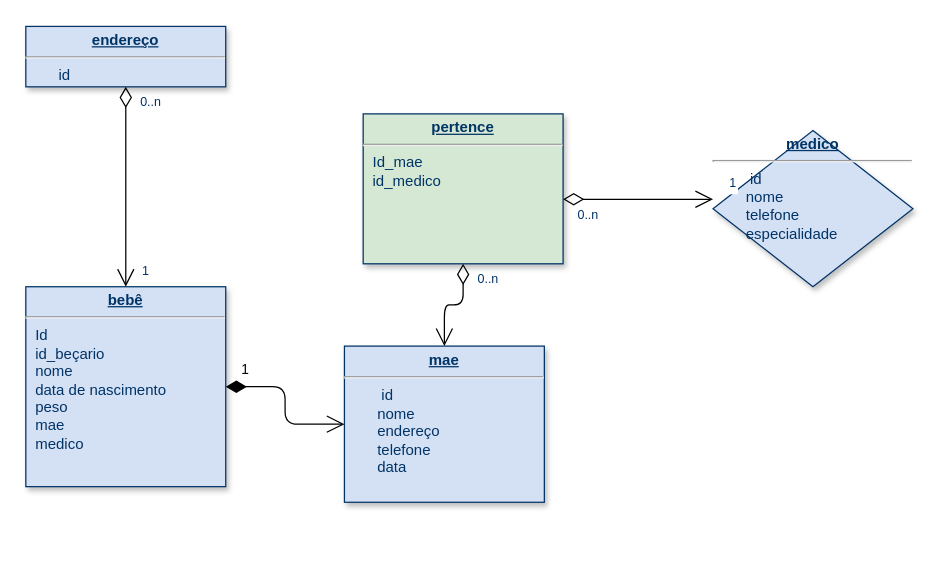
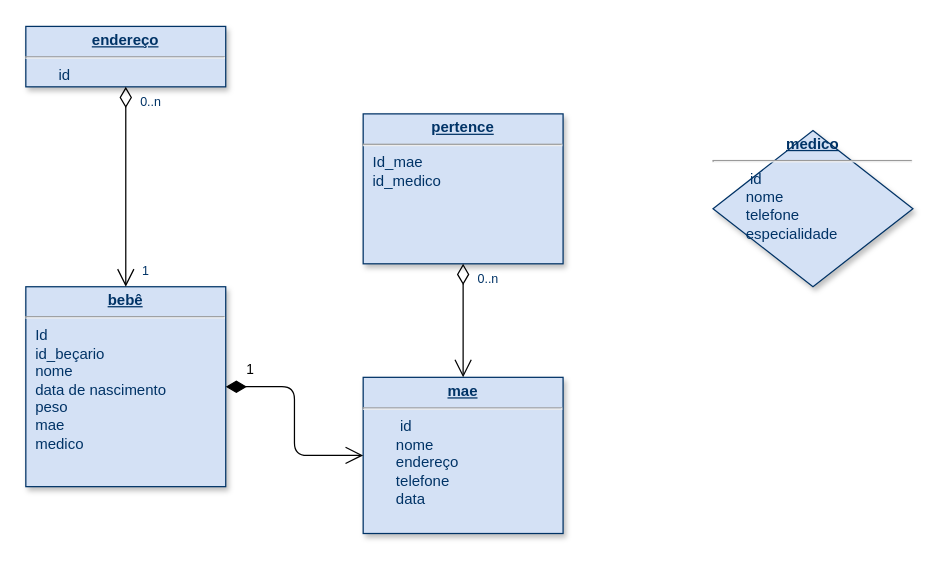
(463, 189) -> (463, 189)
(646, 199) -> none
(444, 424) -> (463, 456)
